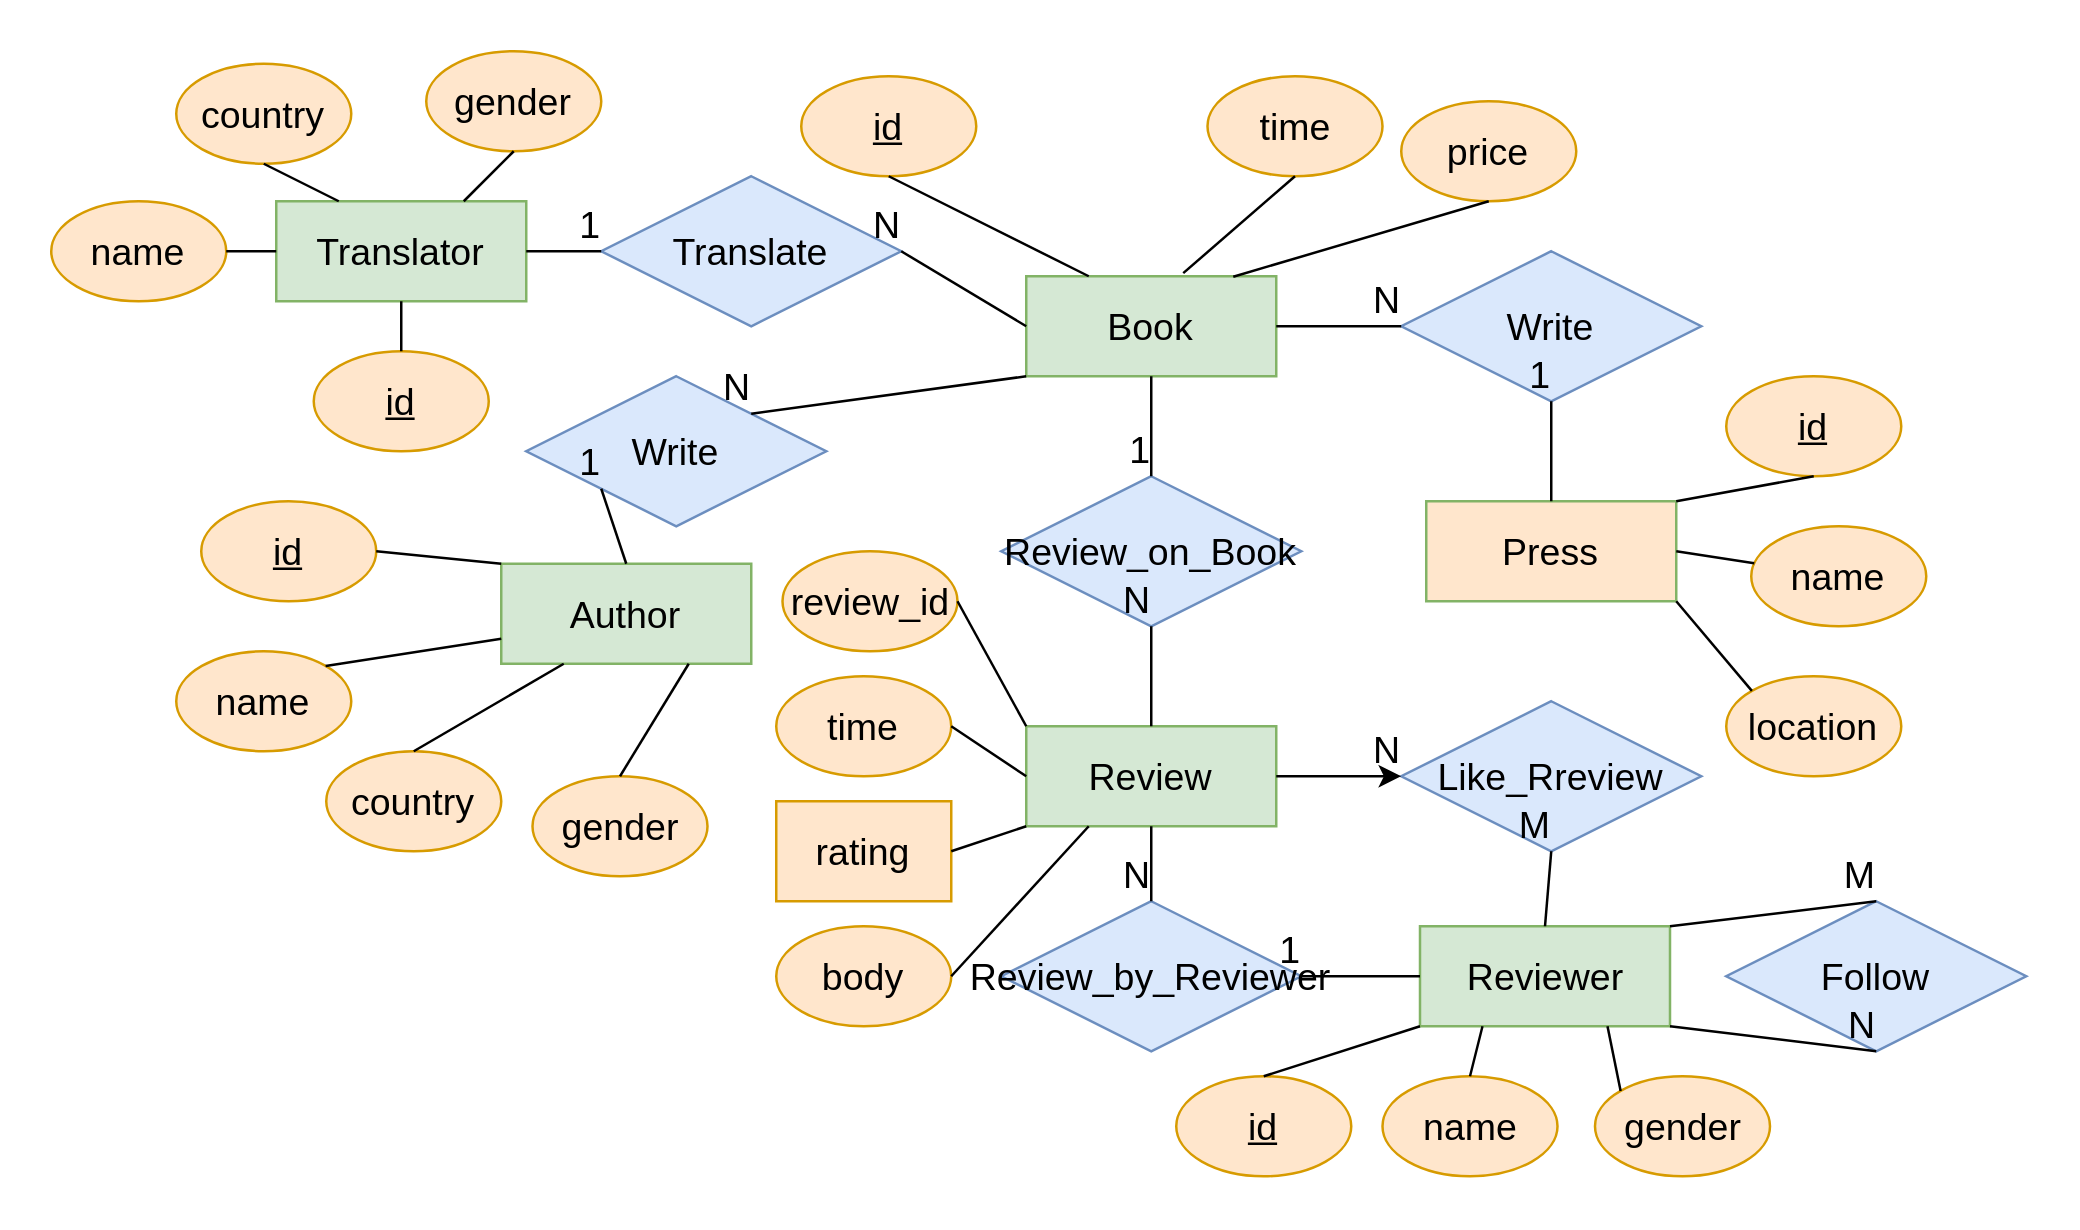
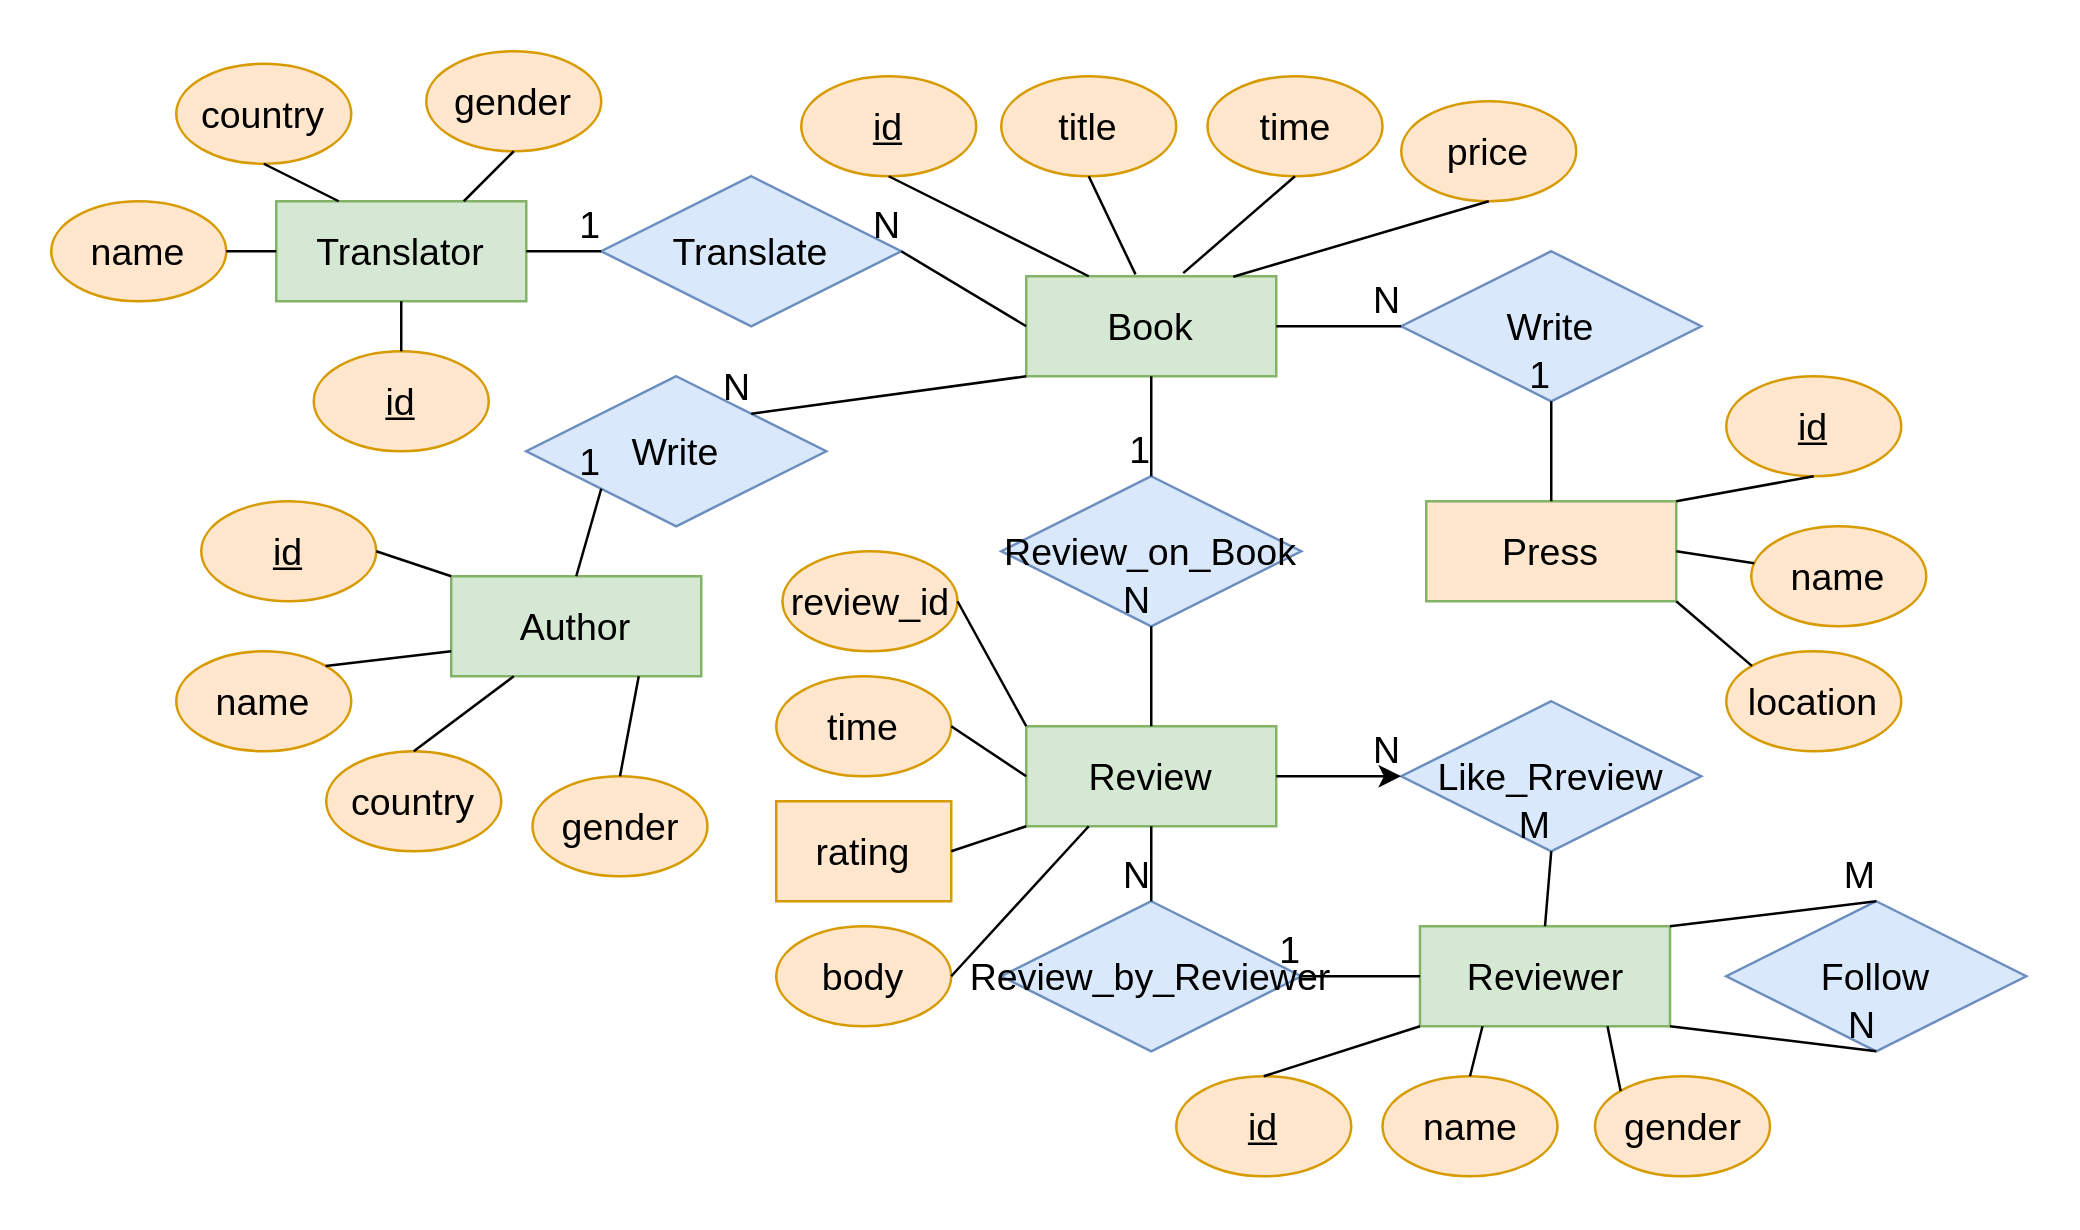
none -> (1089, 126)
none -> (1112, 225)
(626, 614) -> (576, 626)
(1814, 726) -> (1814, 701)
